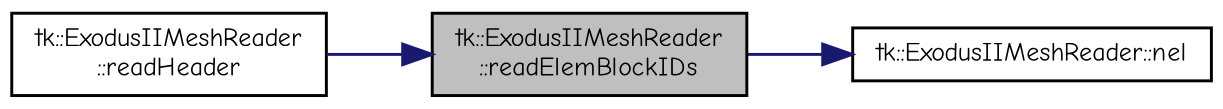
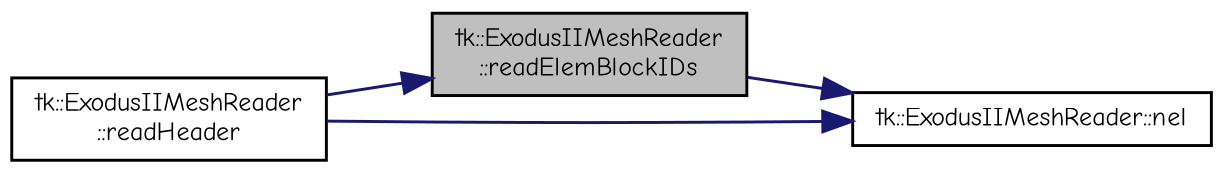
none -> (575, 123)
